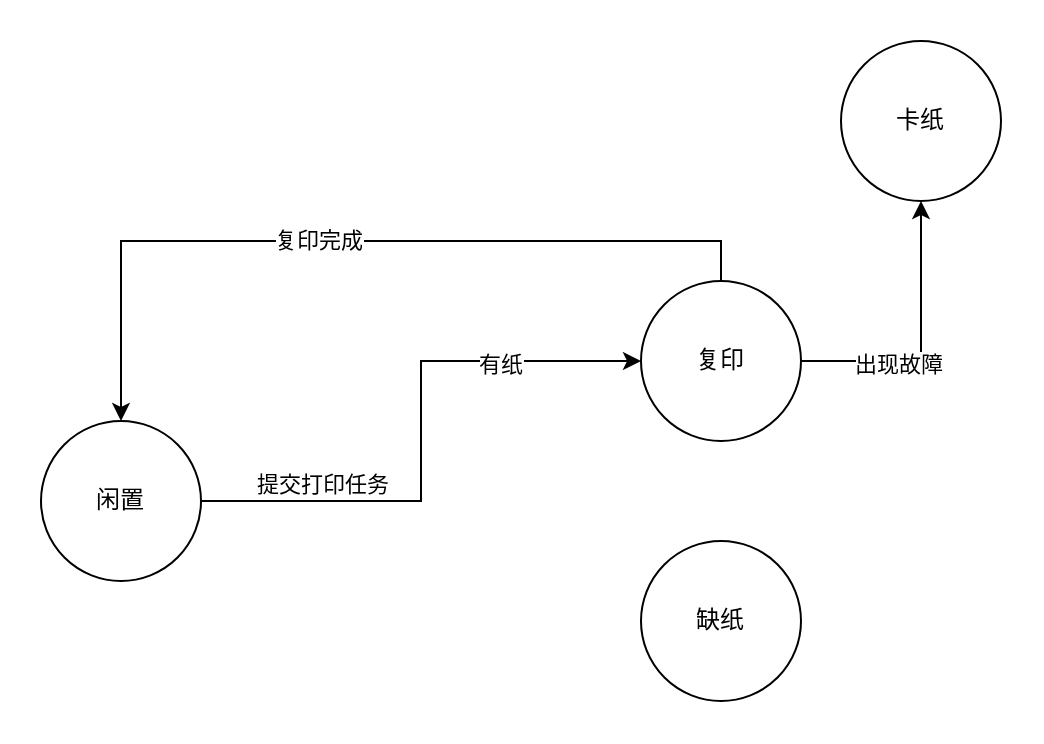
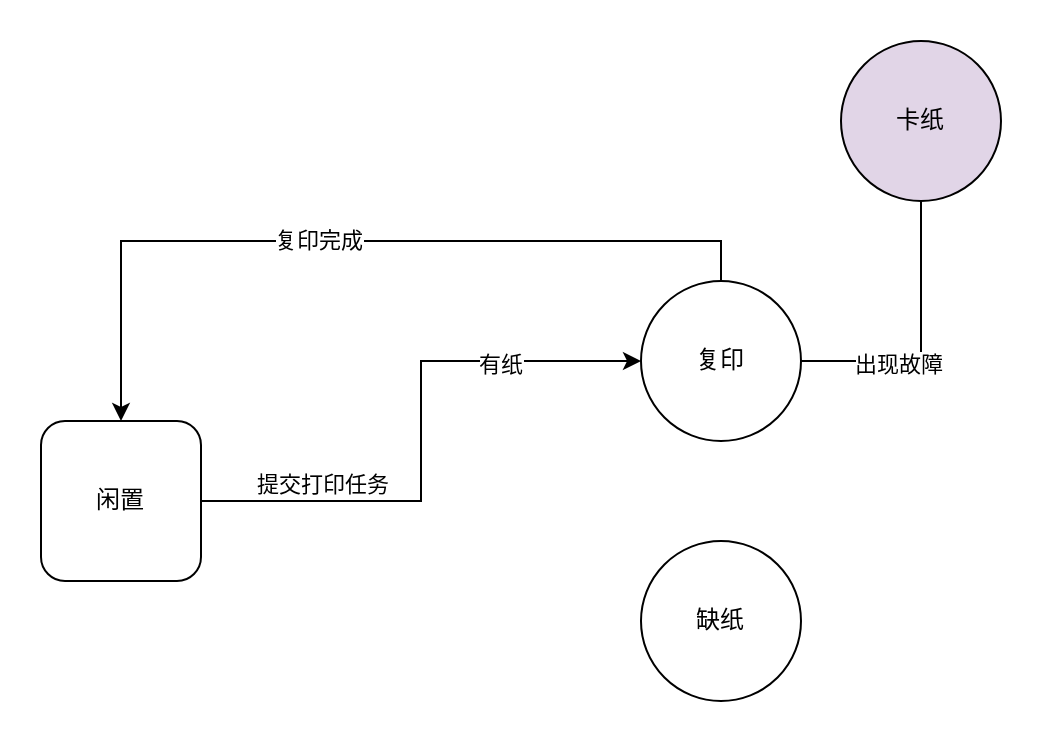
(921, 121) -> (921, 121)
(921, 216) -> (921, 210)
(121, 501) -> (121, 501)
